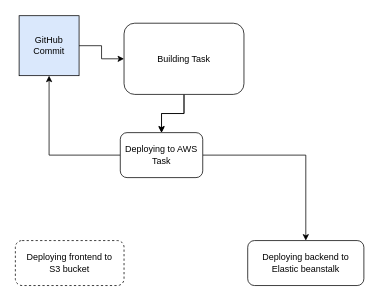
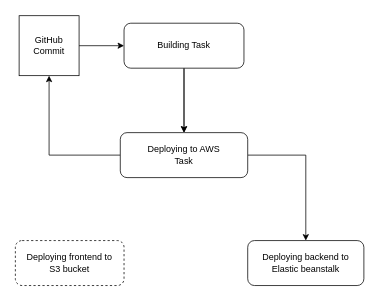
(49, 45) -> (49, 45)
(184, 59) -> (184, 45)
(162, 155) -> (184, 155)
